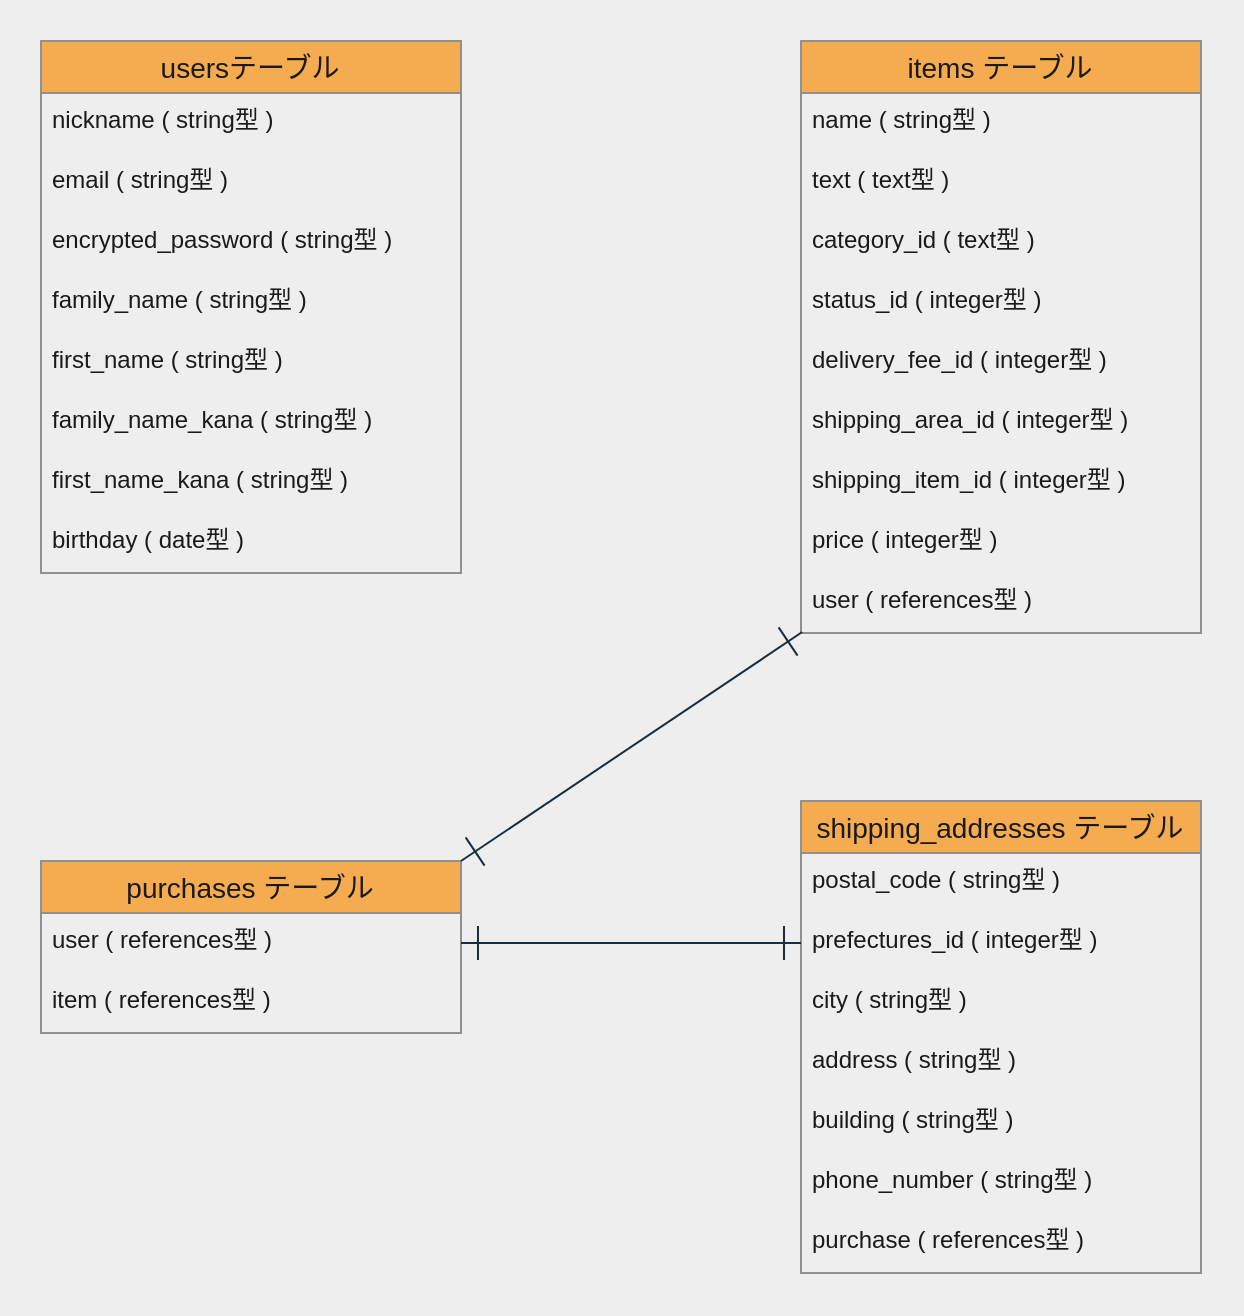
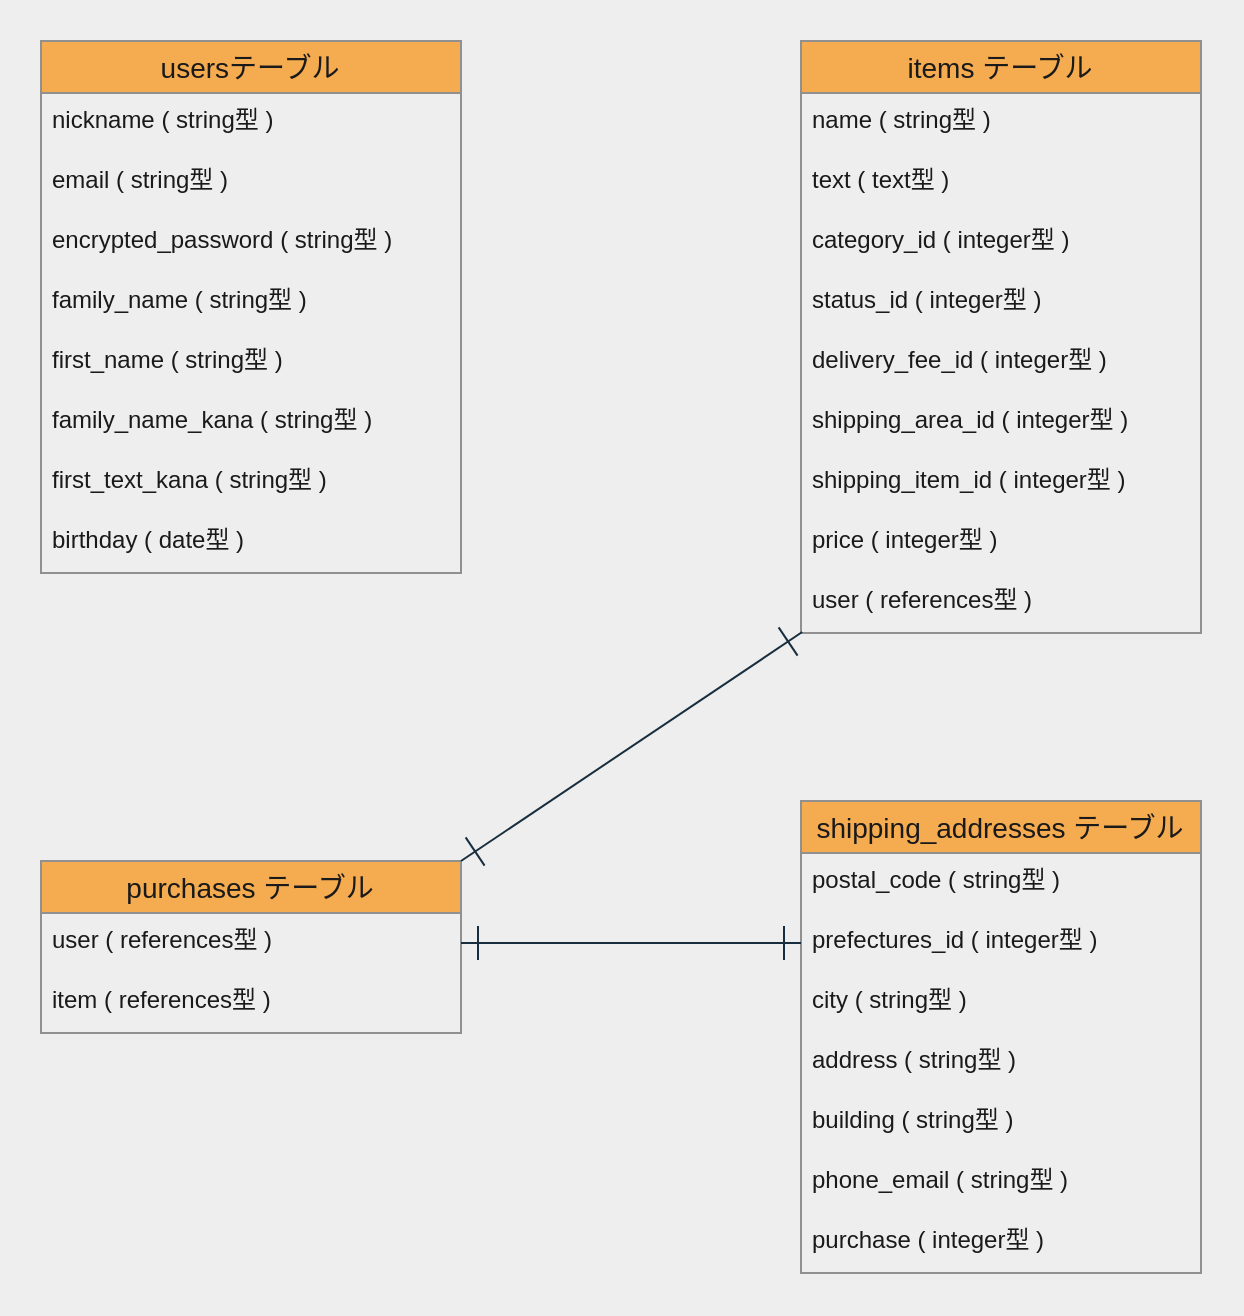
(949, 240) -> (966, 240)
(226, 480) -> (226, 480)
(969, 1180) -> (956, 1180)
(972, 1240) -> (949, 1240)
